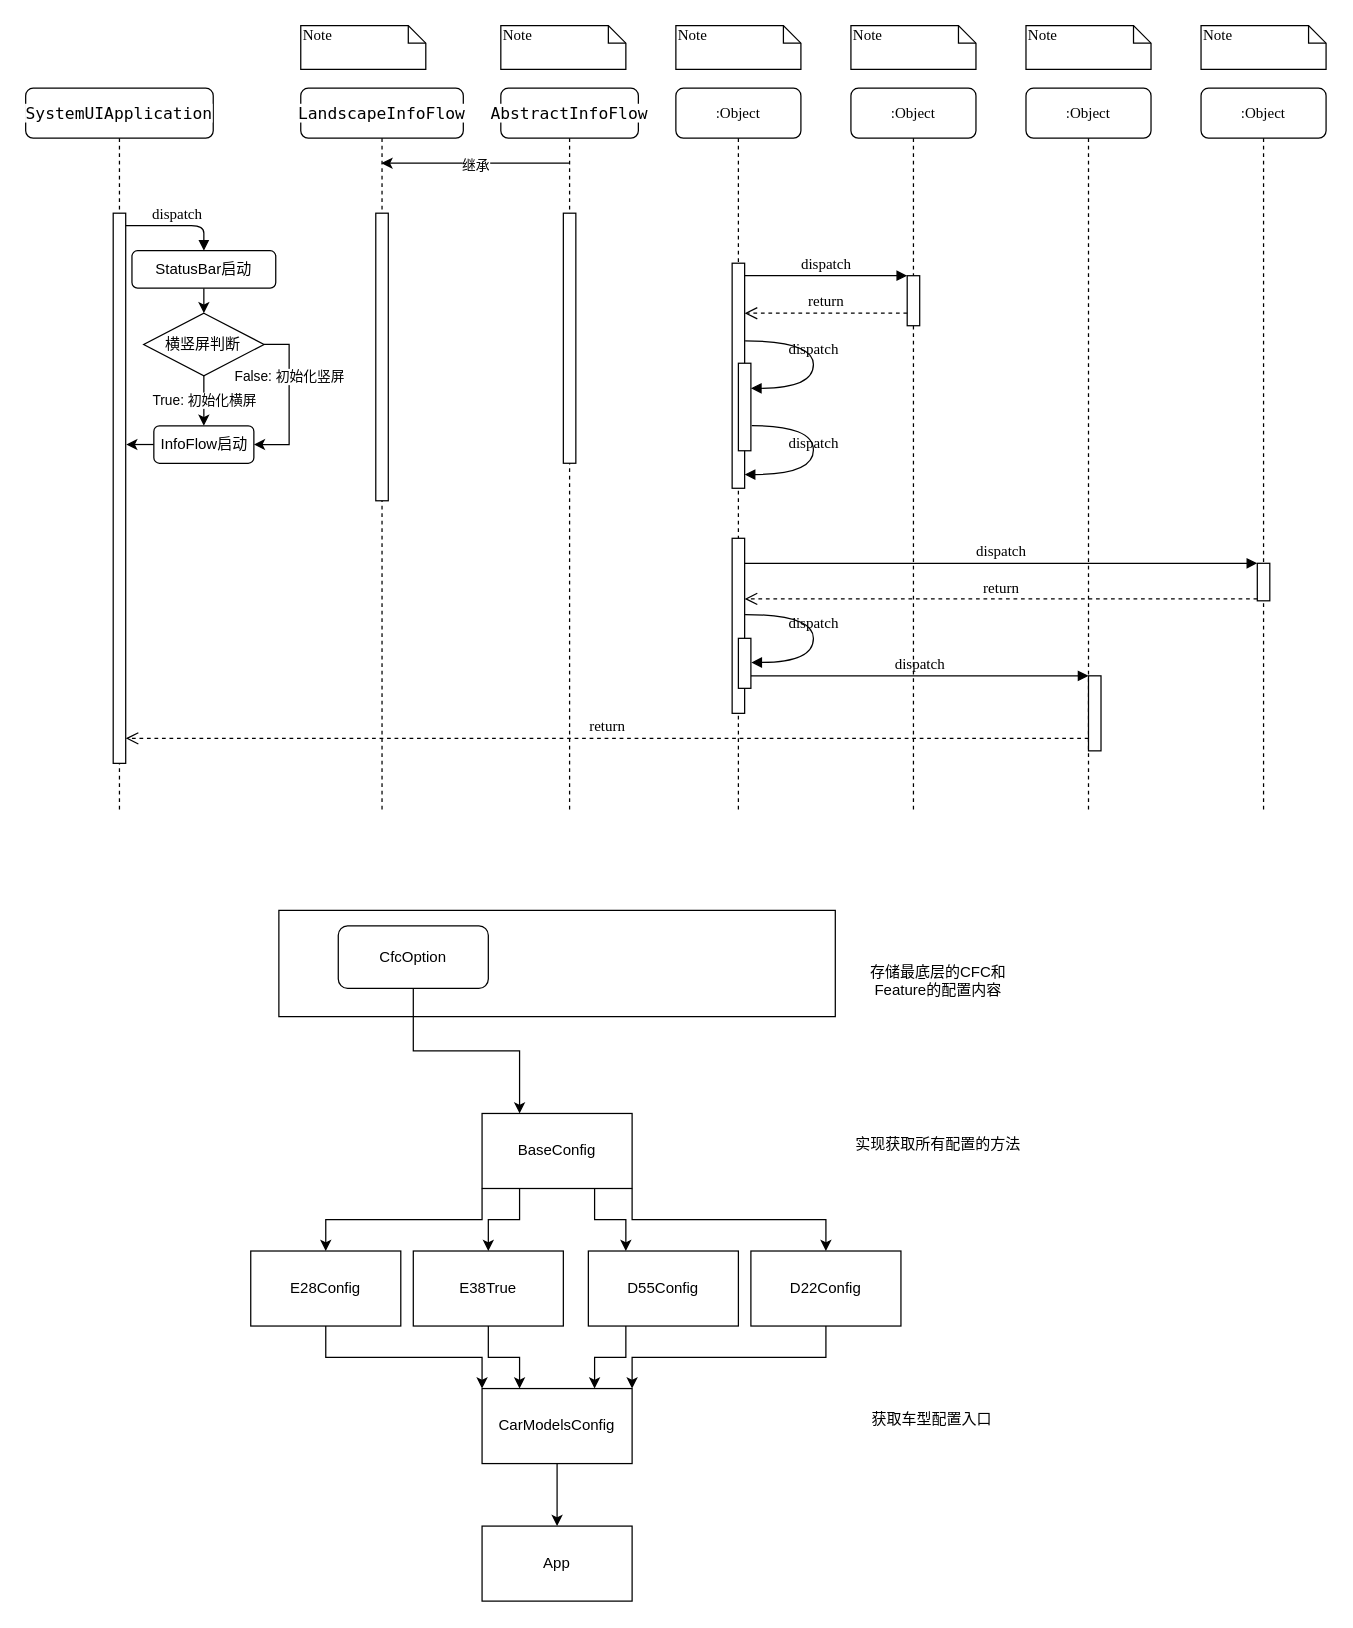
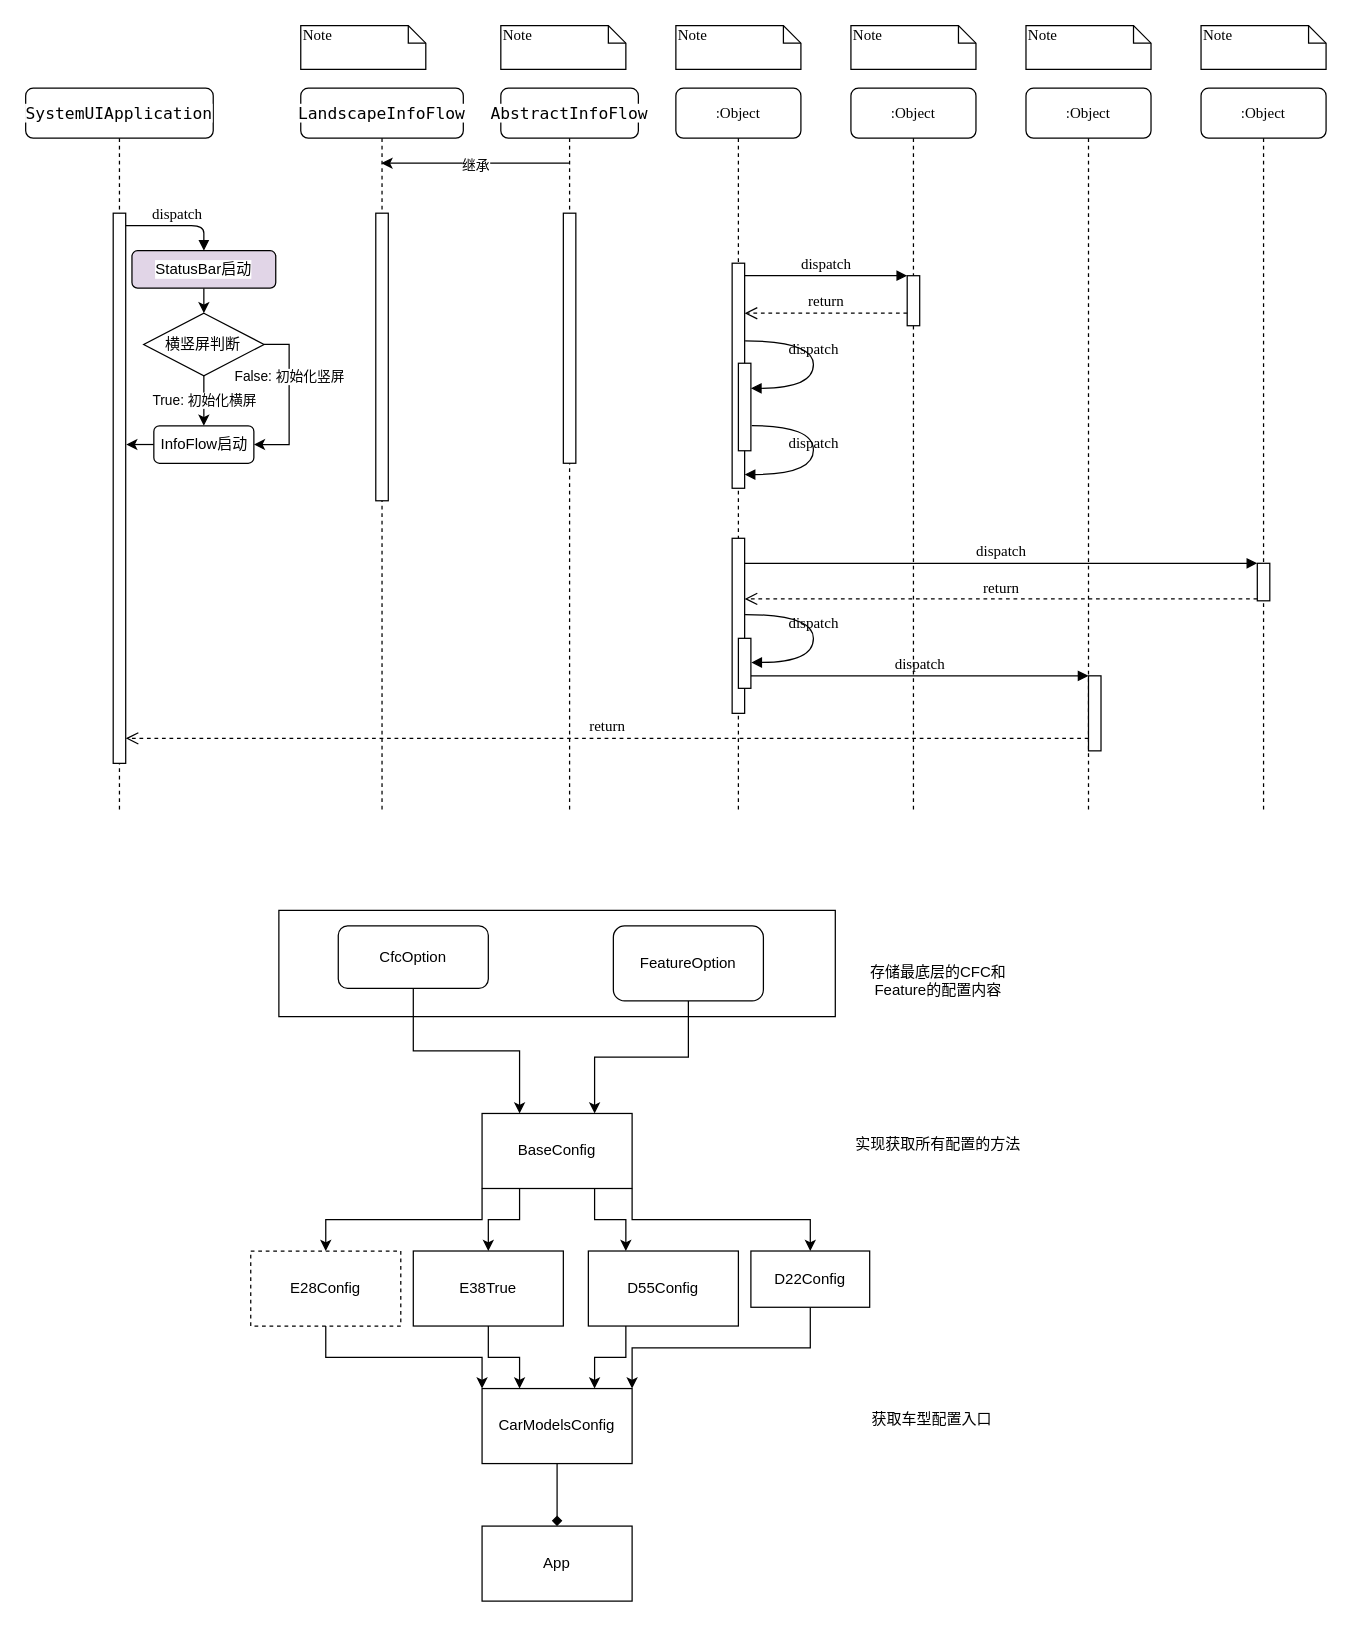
(204, 269) -> (204, 269)
none -> (688, 963)
none -> (646, 1057)
(326, 1288) -> (326, 1288)
(826, 1288) -> (810, 1279)
(557, 1516) -> (557, 1515)
